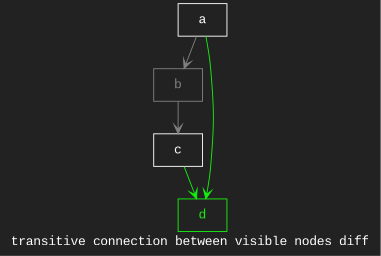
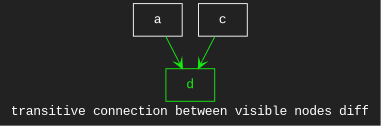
(178, 85) -> none
